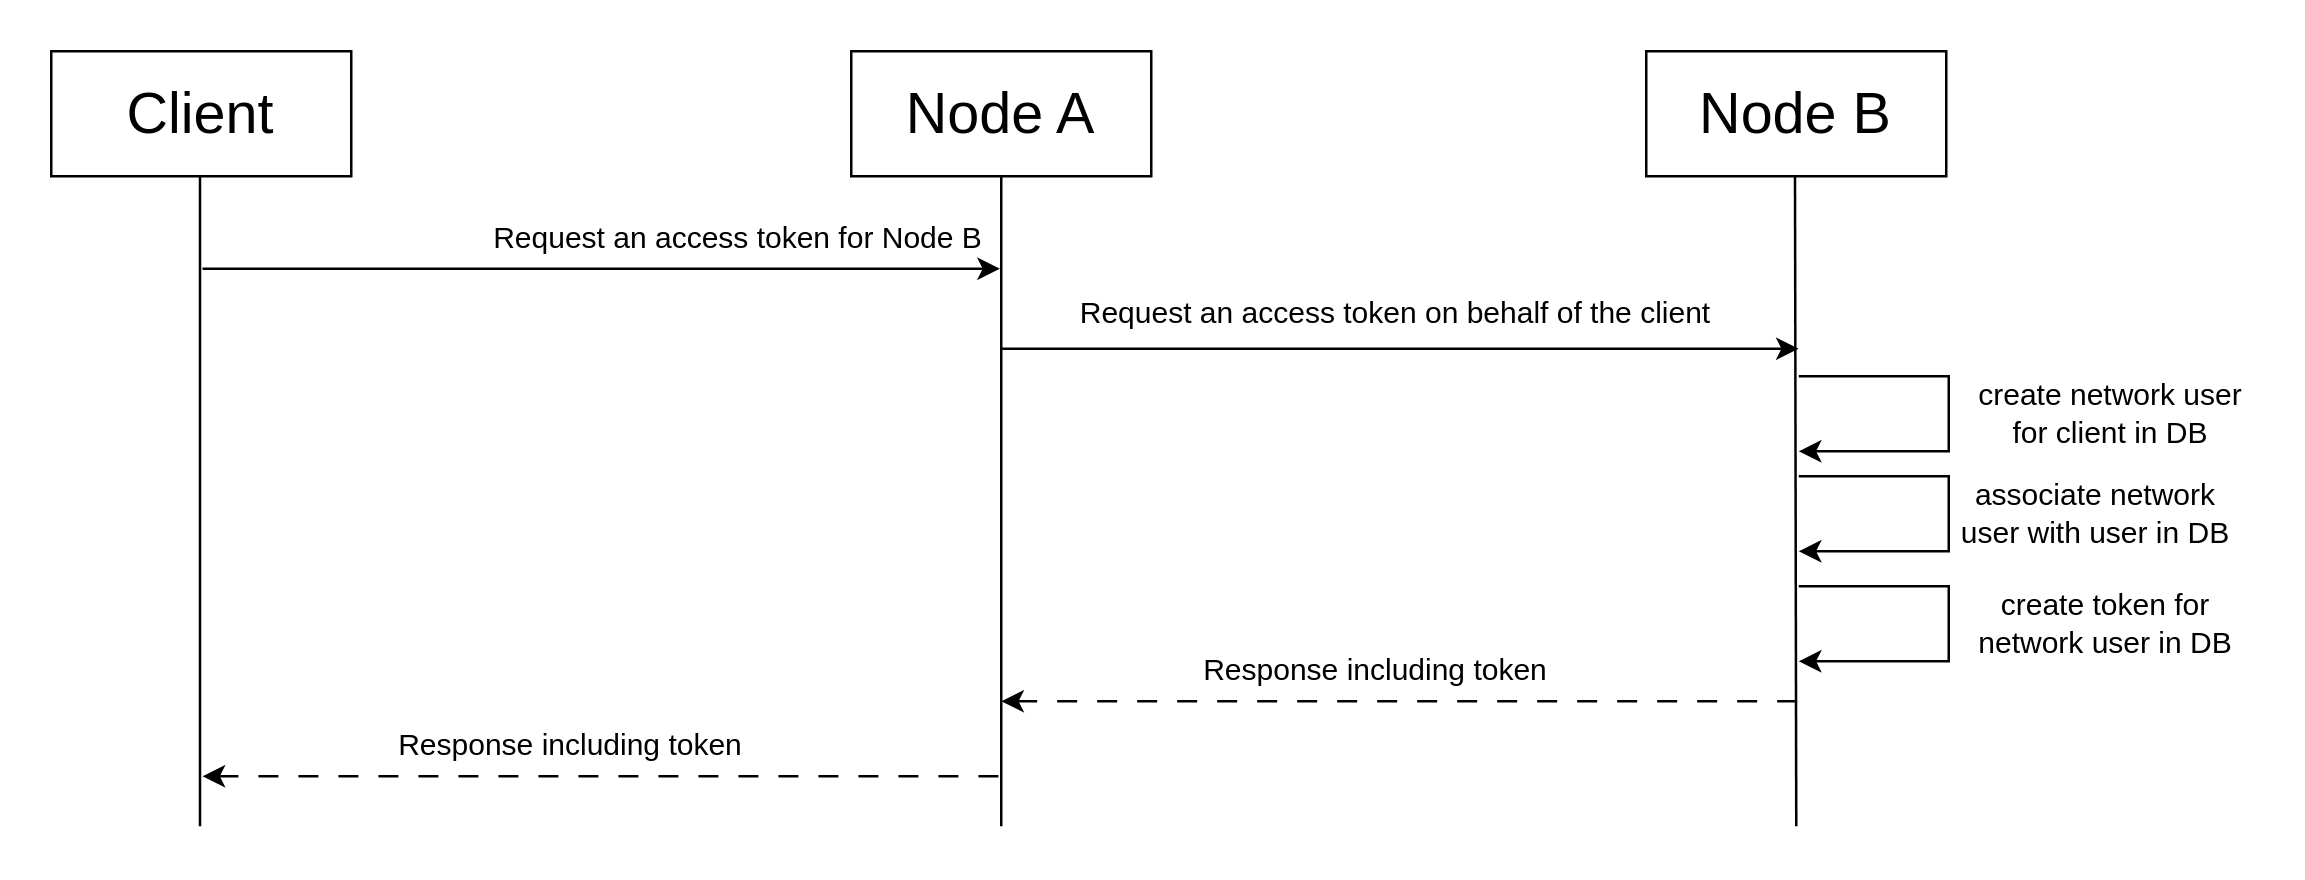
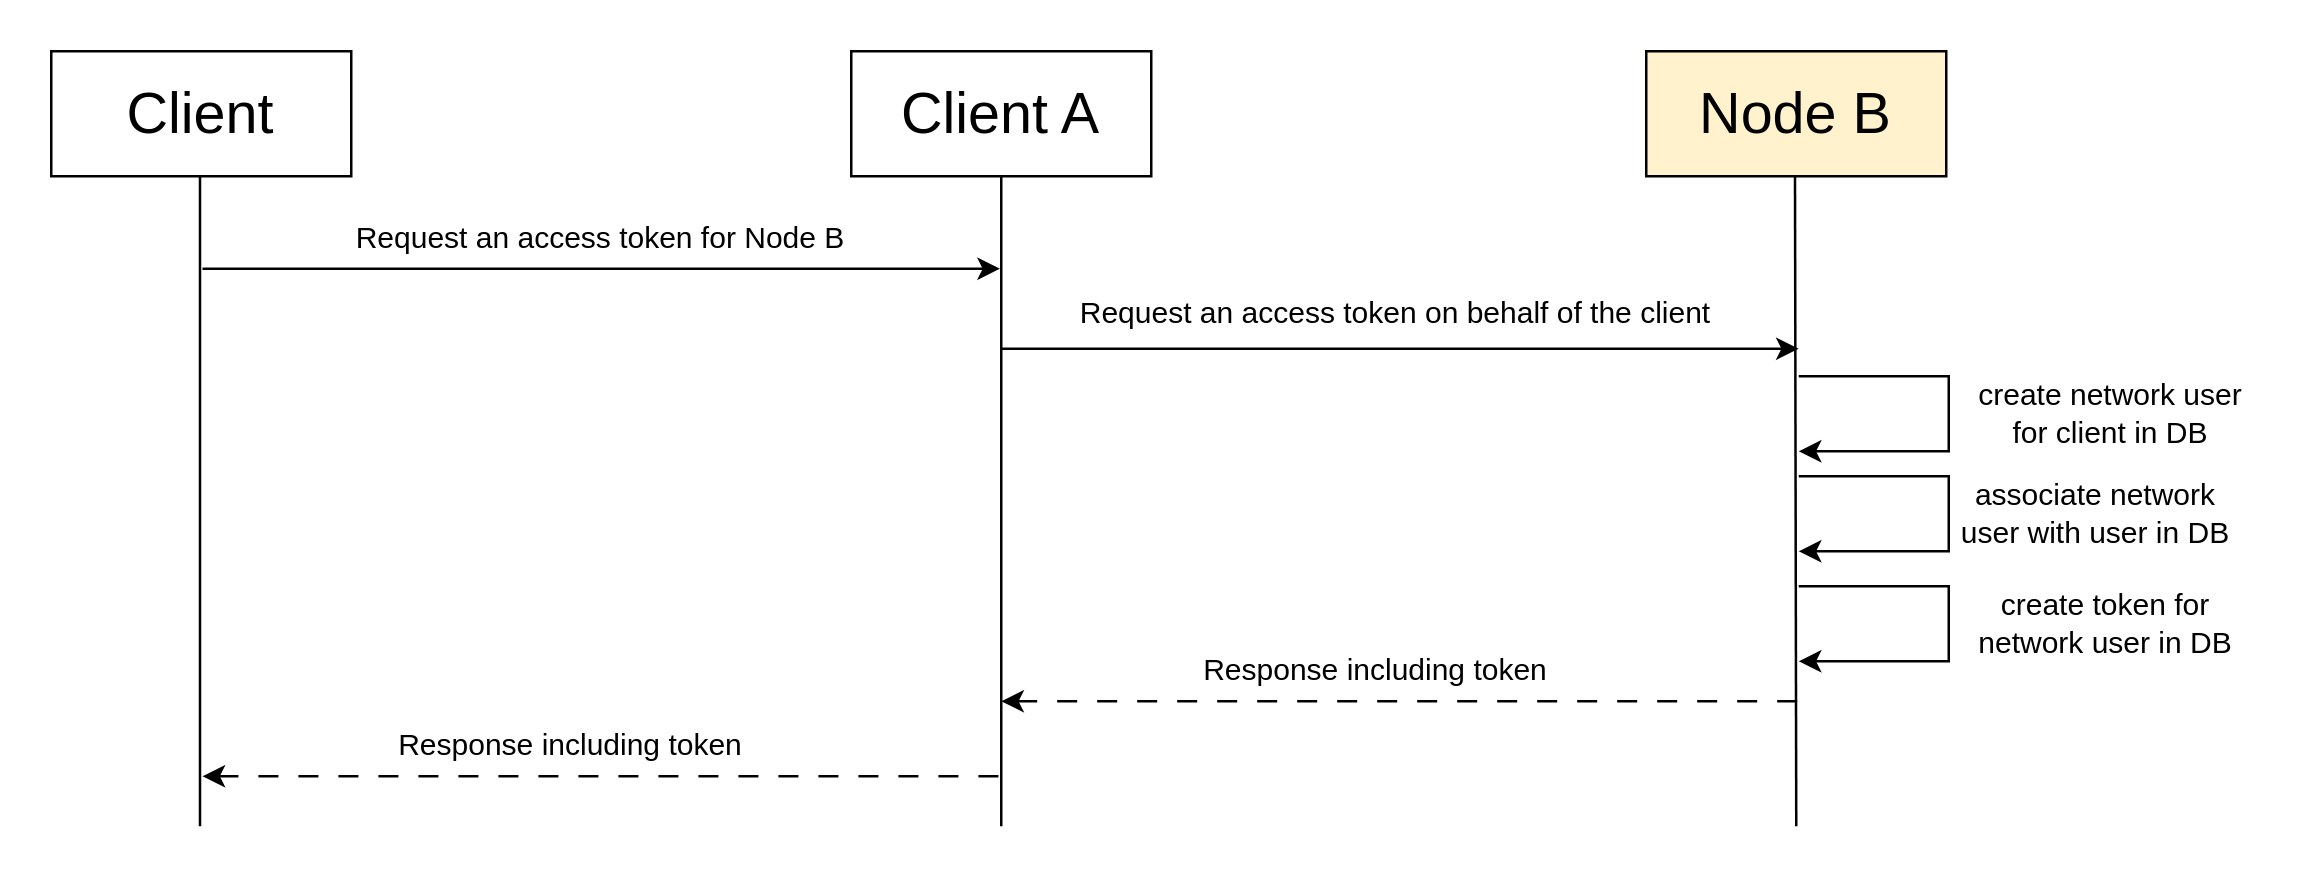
(1001, 114) -> (1001, 114)
(1796, 114) -> (1796, 114)
(739, 239) -> (601, 239)
